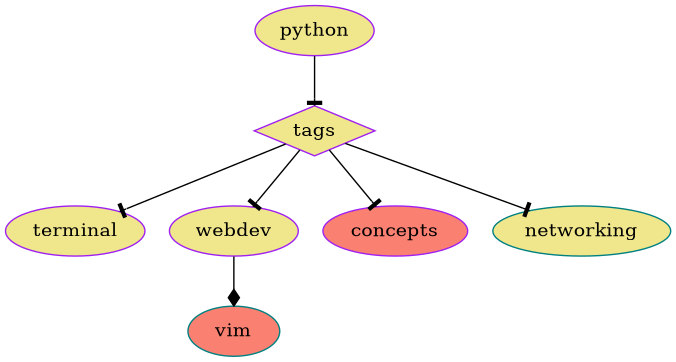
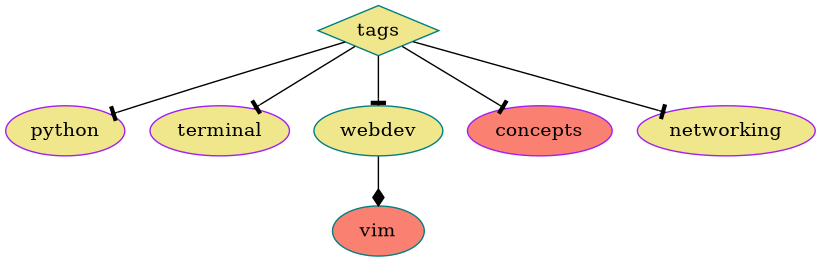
(315, 77) -> (231, 77)
(315, 131) -> (378, 31)
(234, 231) -> (378, 131)
(582, 231) -> (726, 131)
